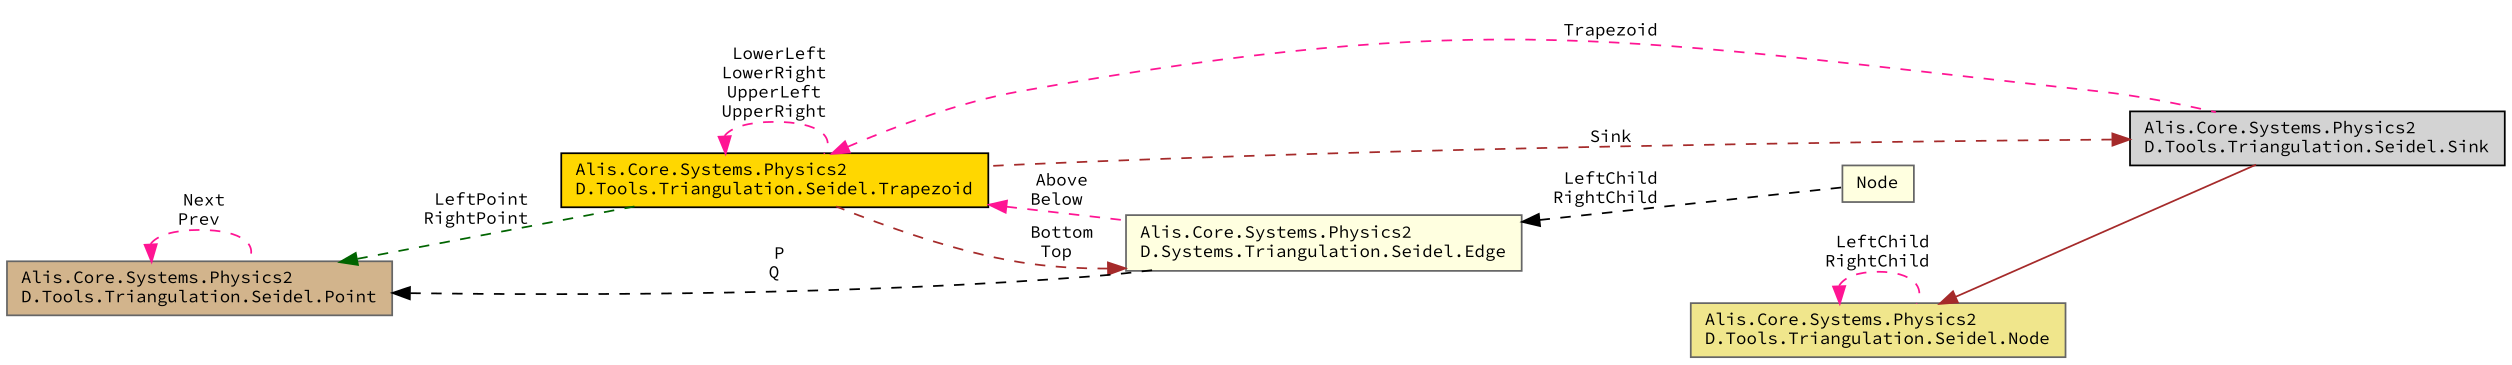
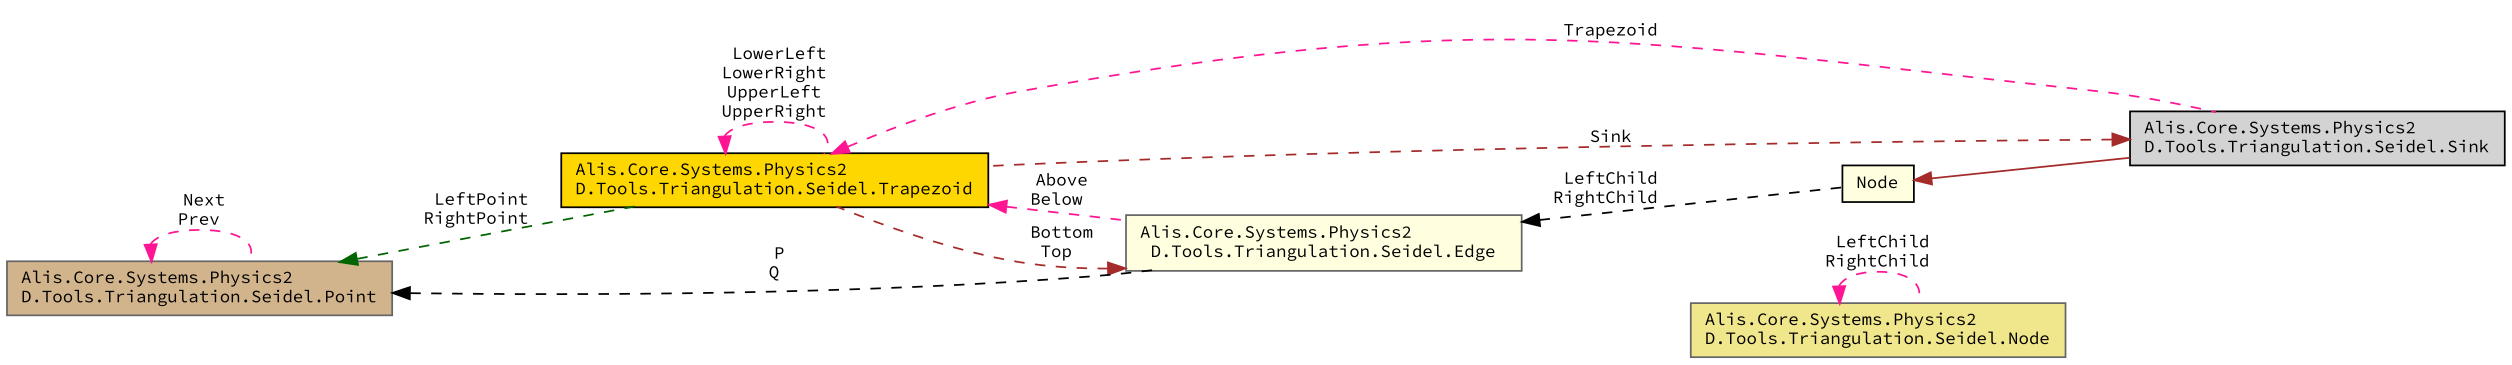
(1878, 184) -> (1878, 184)
(2106, 231) -> (2030, 168)
(1324, 243) -> (1324, 243)
